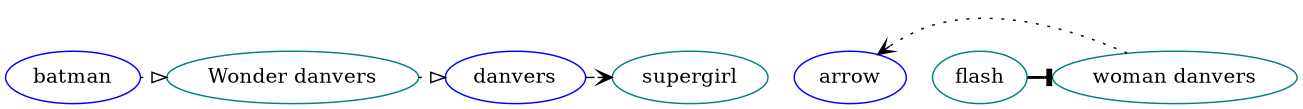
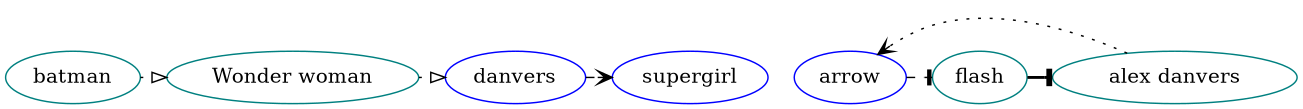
(73, 77) -> (73, 77)
(293, 77) -> (293, 77)
(690, 77) -> (690, 77)
none -> (916, 77)
(1175, 77) -> (1175, 77)
